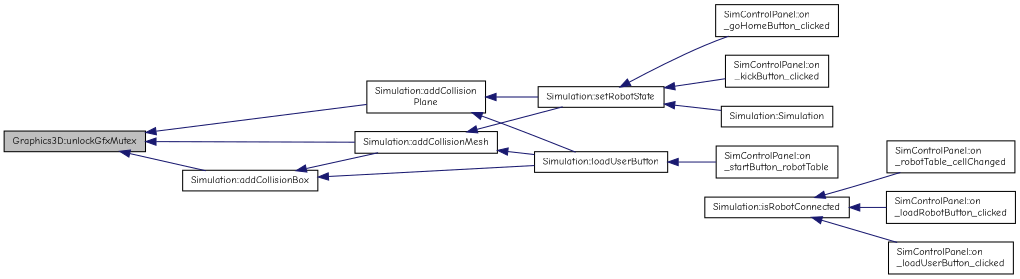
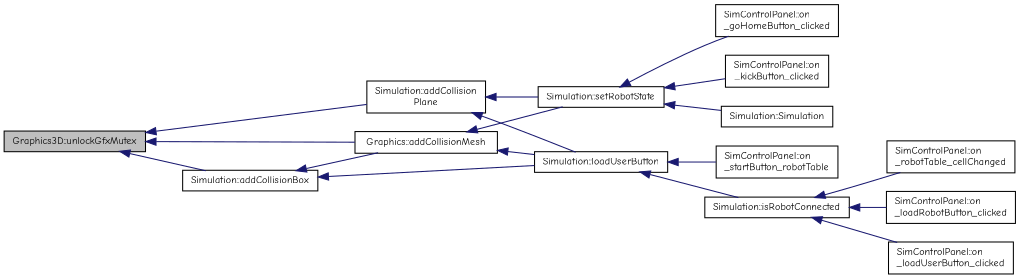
(426, 142) -> (426, 142)
none -> (694, 186)
